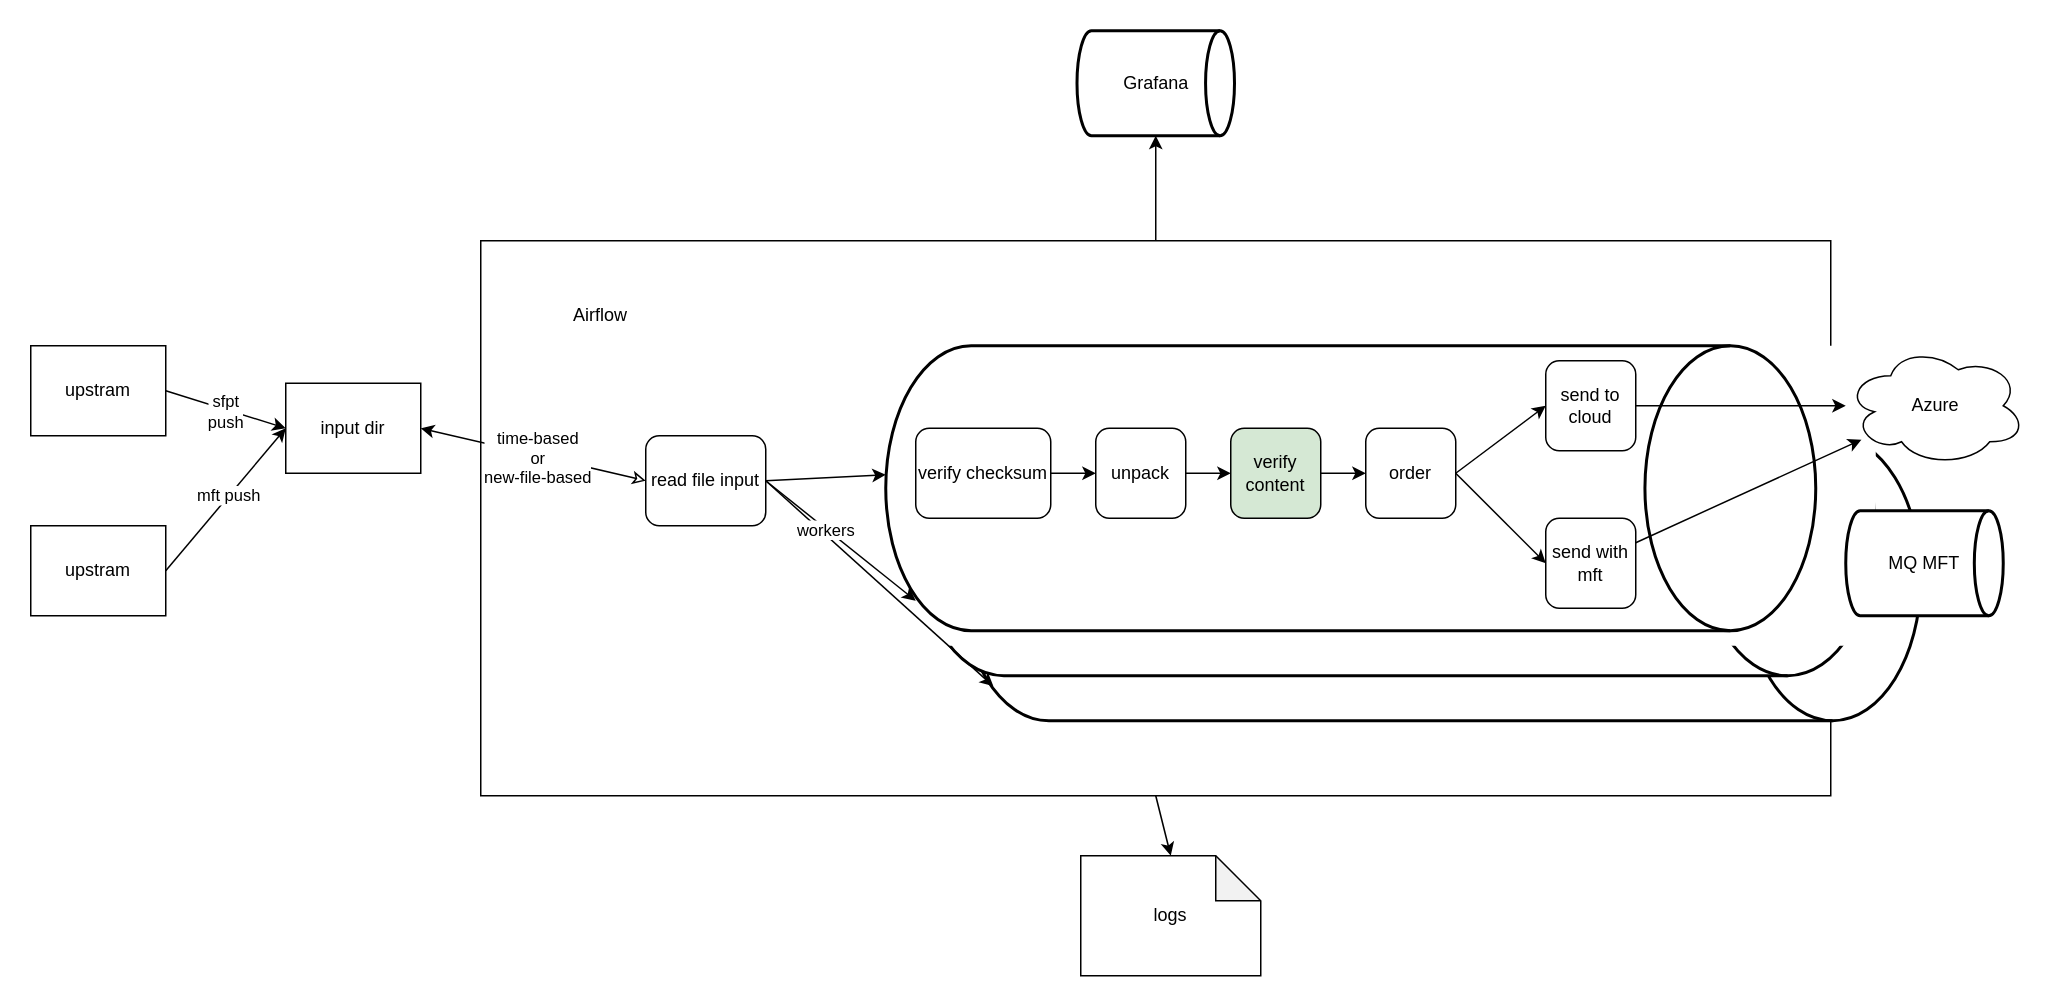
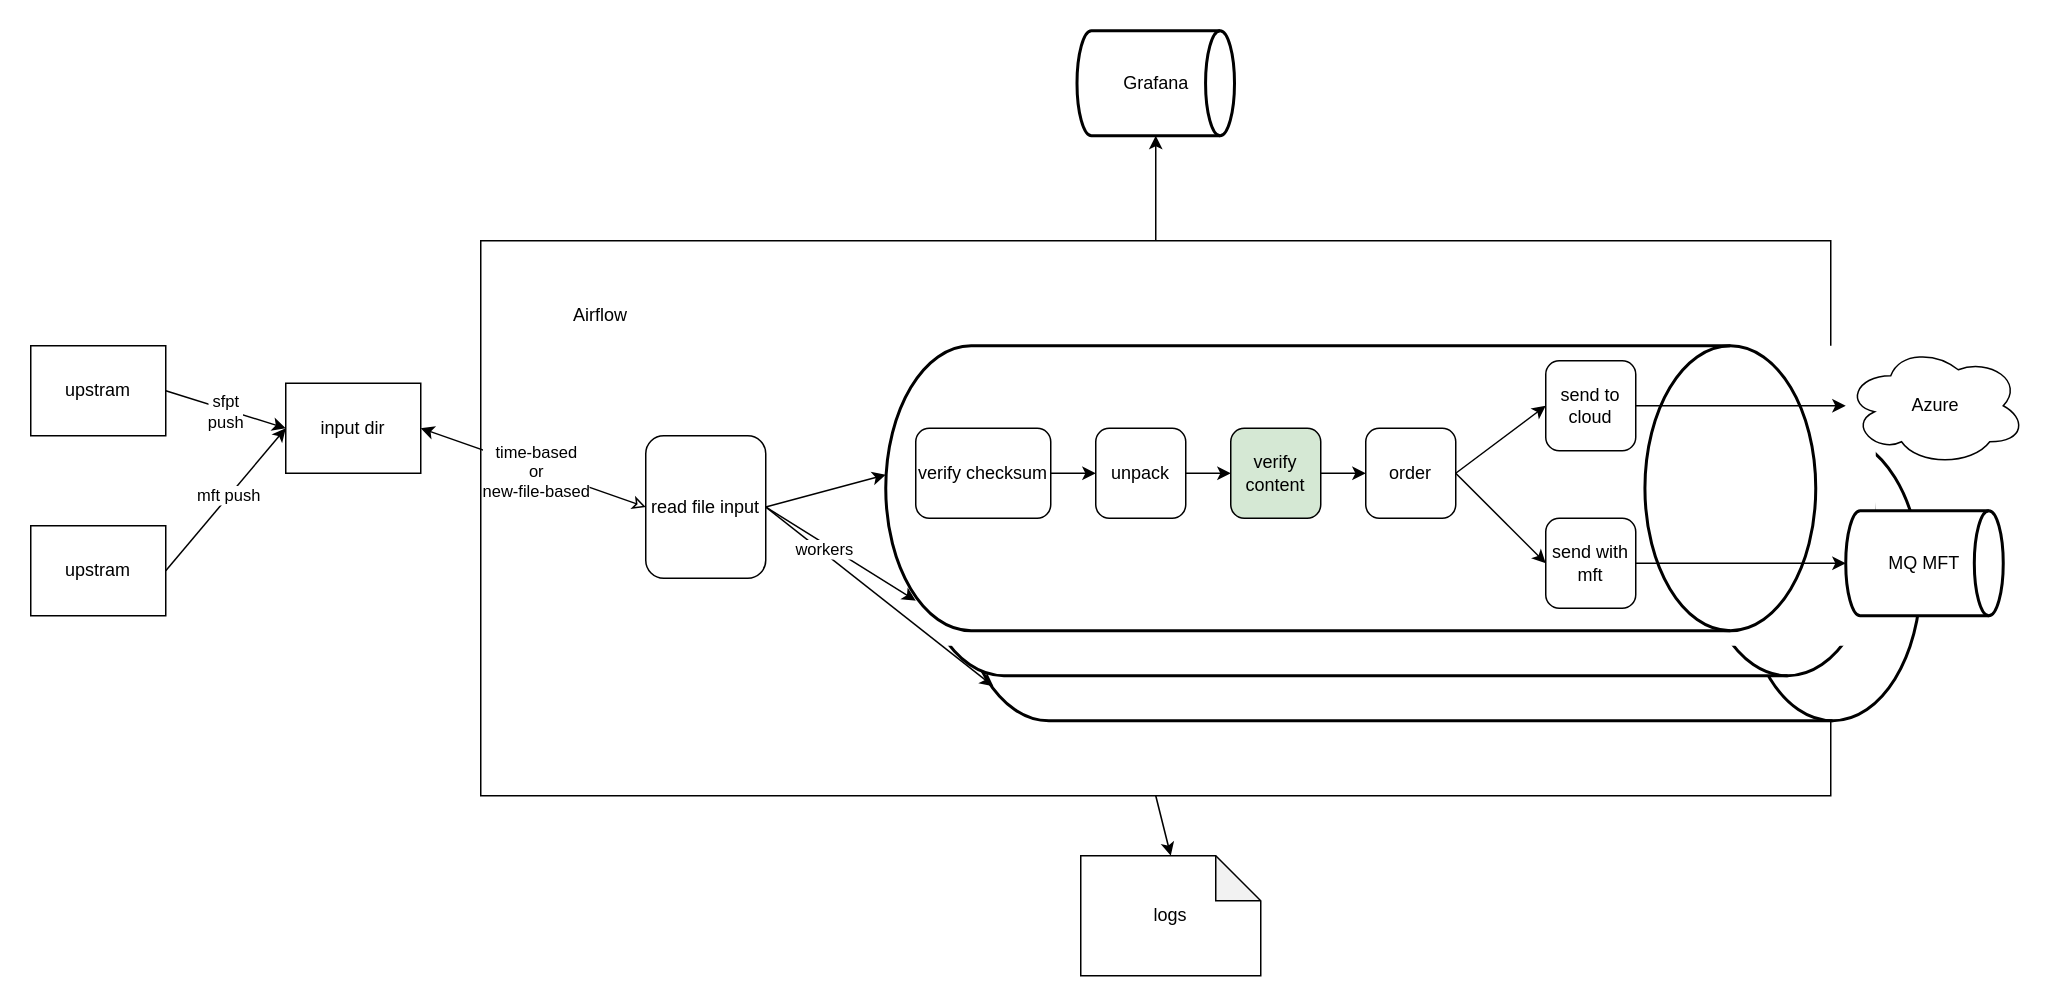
(706, 481) -> (706, 507)
(1744, 493) -> (1736, 563)
